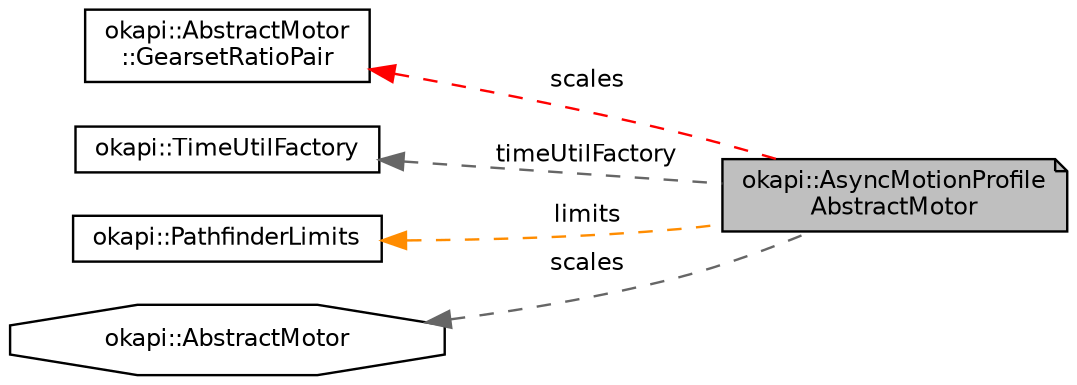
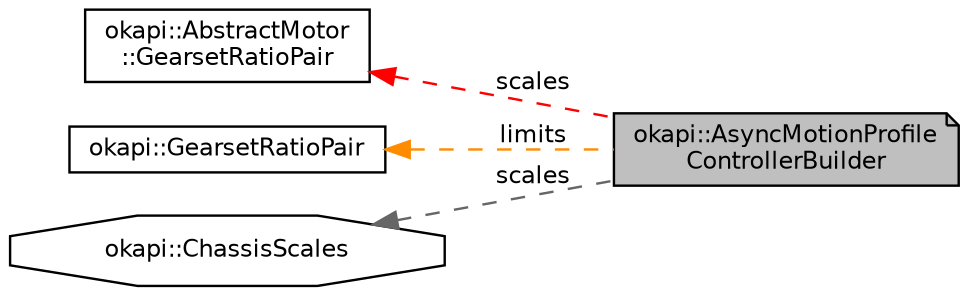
(227, 149) -> none
(895, 195) -> (786, 149)
(227, 239) -> (227, 149)
(227, 340) -> (227, 251)
